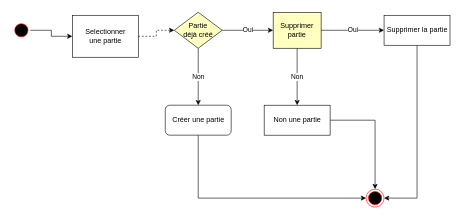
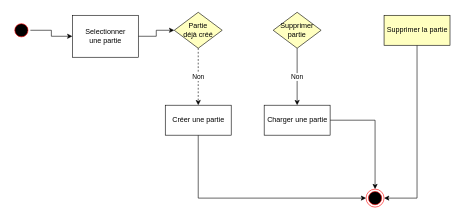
(247, 30) -> none
(297, 30) -> (297, 30)
(352, 30) -> none
(417, 30) -> (417, 30)
(156, 36) -> (156, 36)
(198, 74) -> (198, 74)
(198, 120) -> (198, 120)
(298, 120) -> (298, 120)
